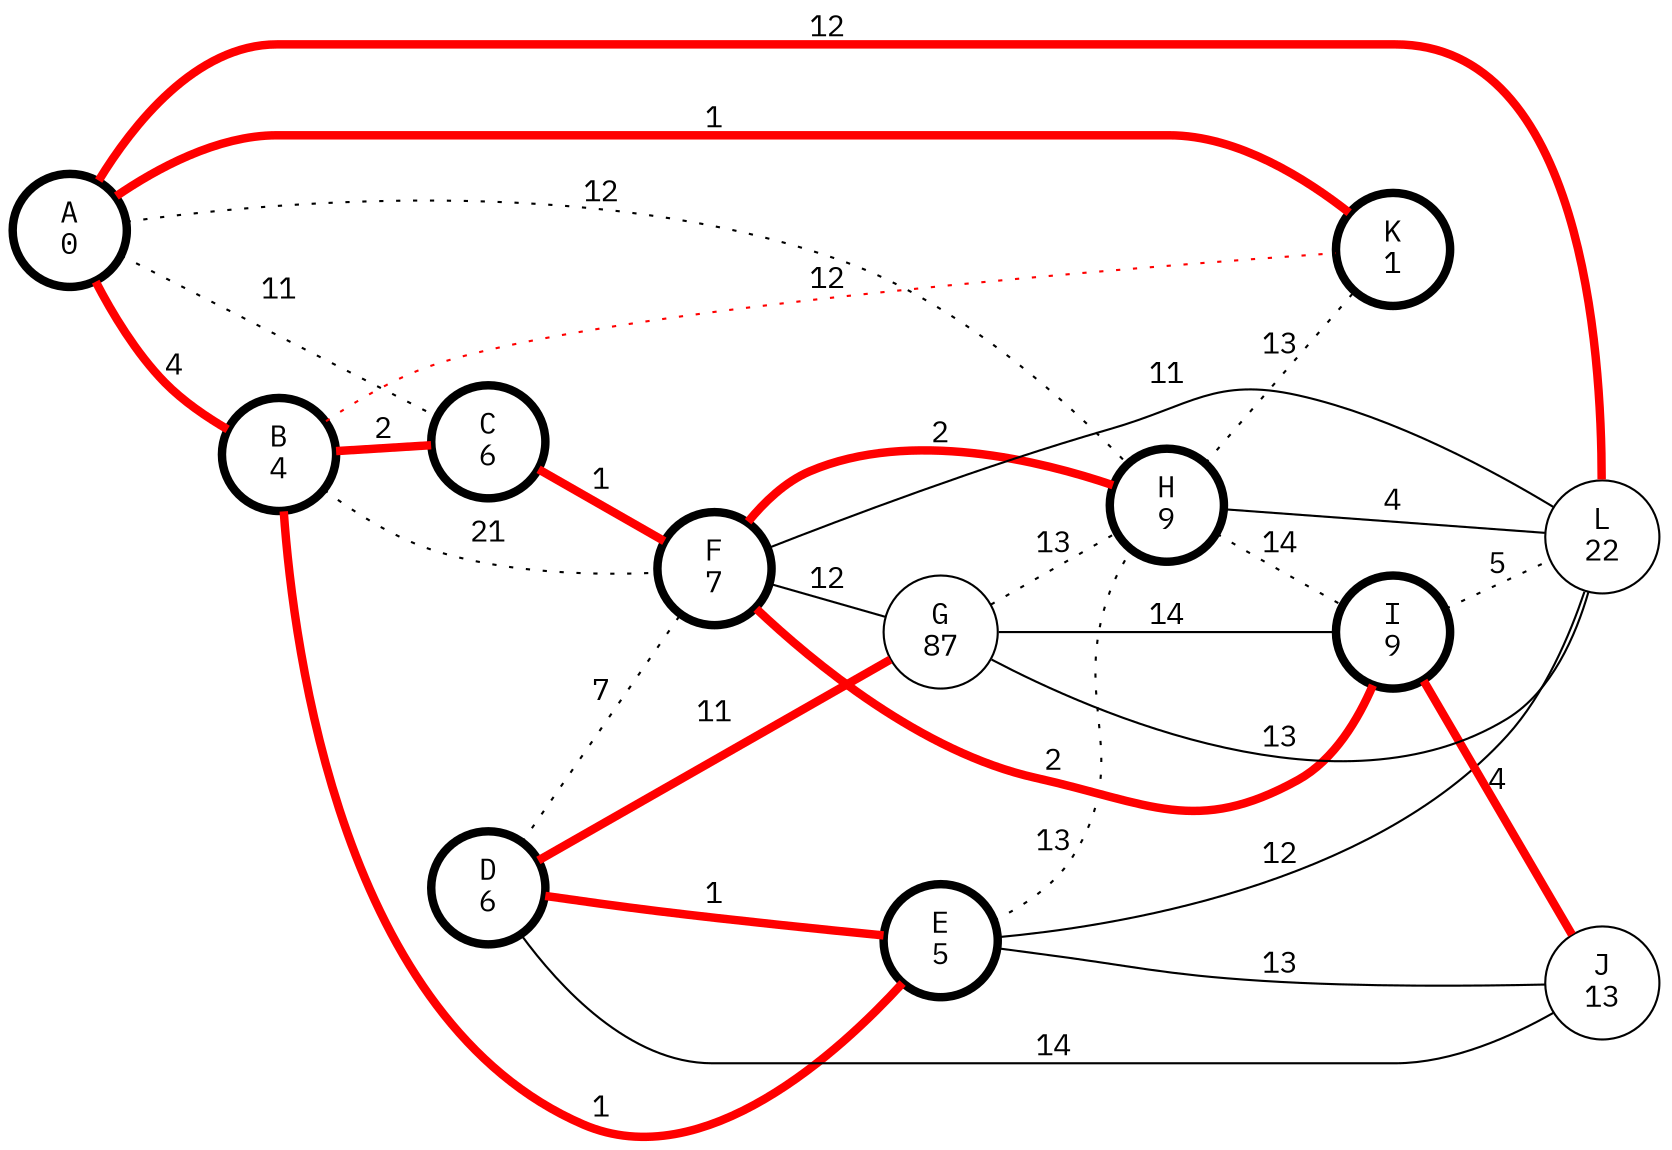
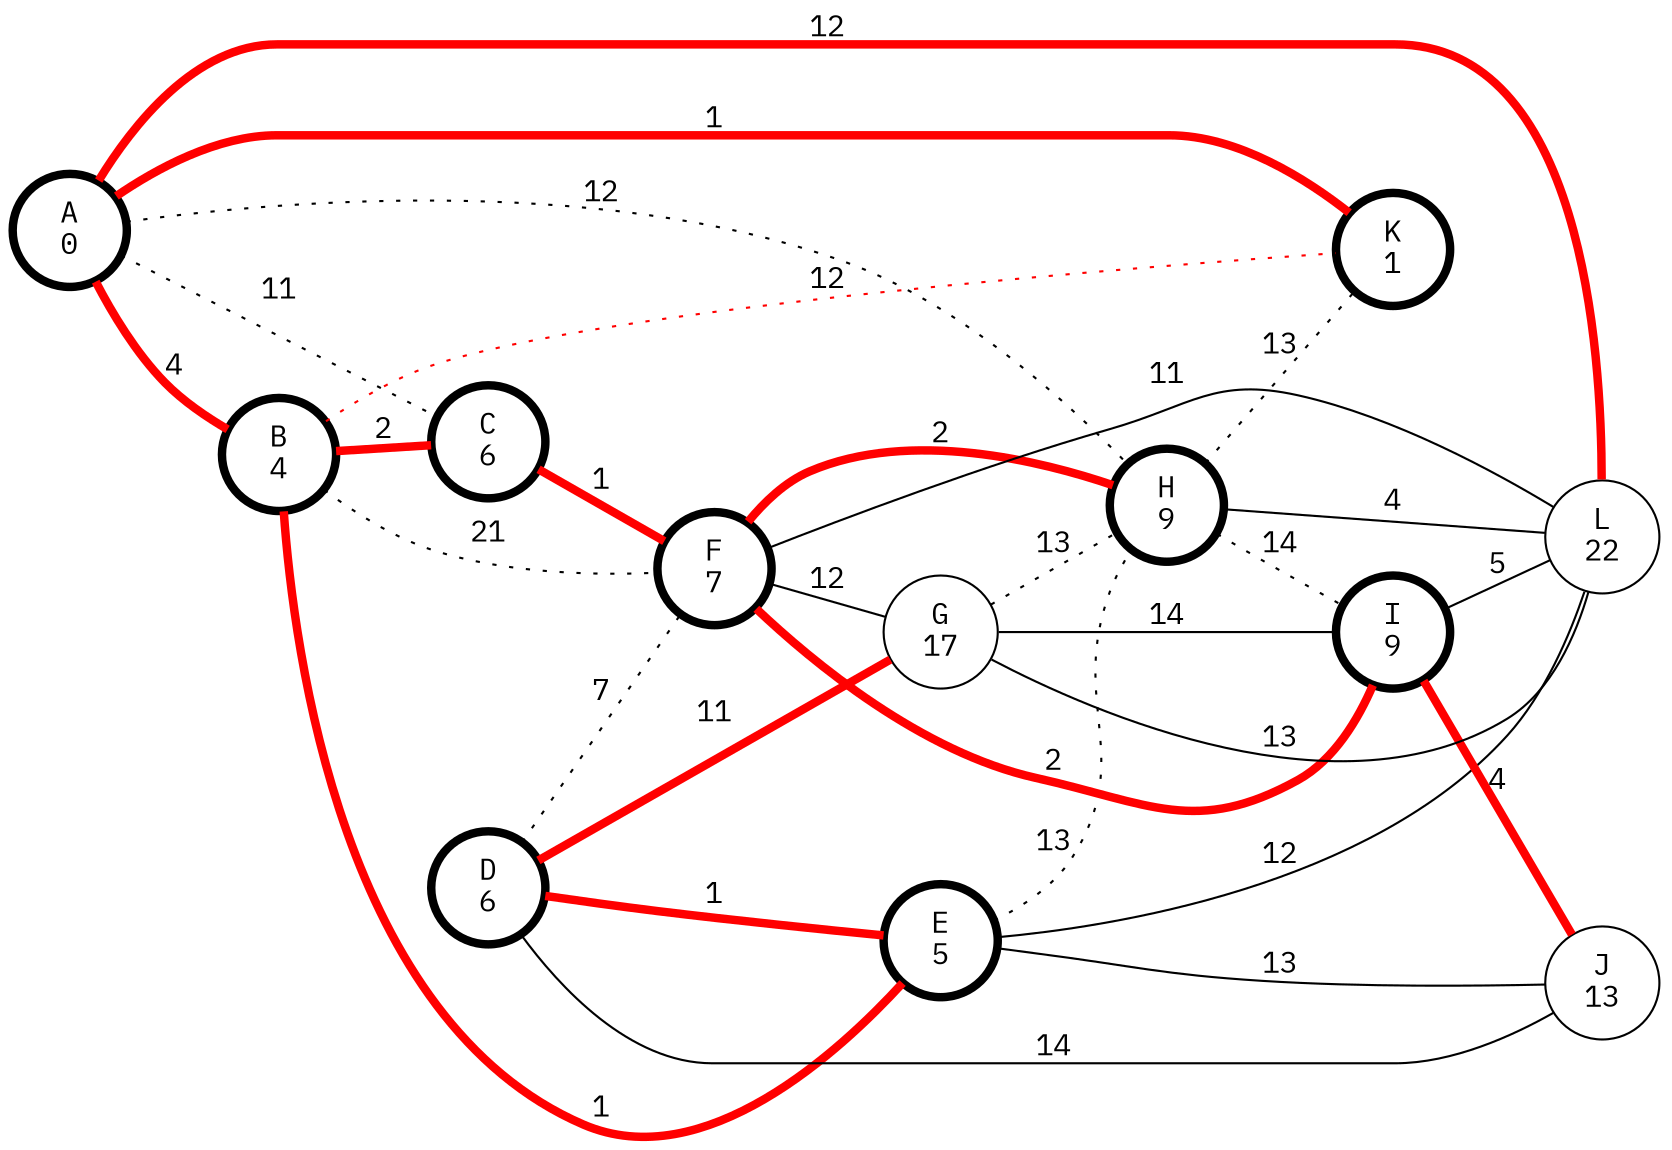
(1498, 584) -> (1498, 584)
(941, 632) -> (941, 632)
